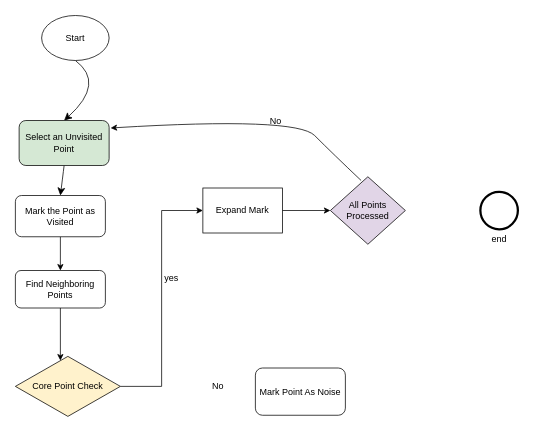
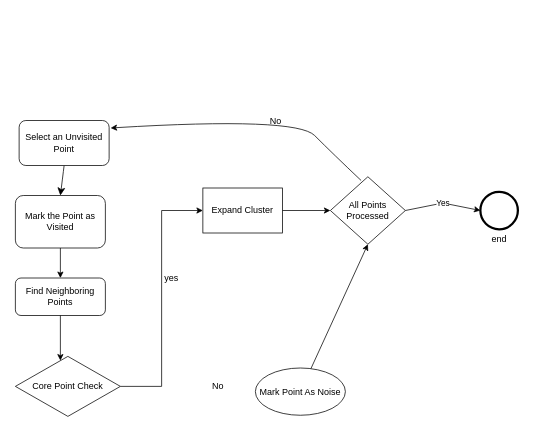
(75, 38) -> none
(88, 89) -> none
(64, 143) -> (64, 143)
none -> (440, 203)
(243, 210) -> (243, 210)
(368, 210) -> (368, 210)
(60, 216) -> (60, 222)
(60, 289) -> (60, 297)
none -> (339, 308)
(68, 386) -> (68, 386)
(300, 392) -> (300, 392)
